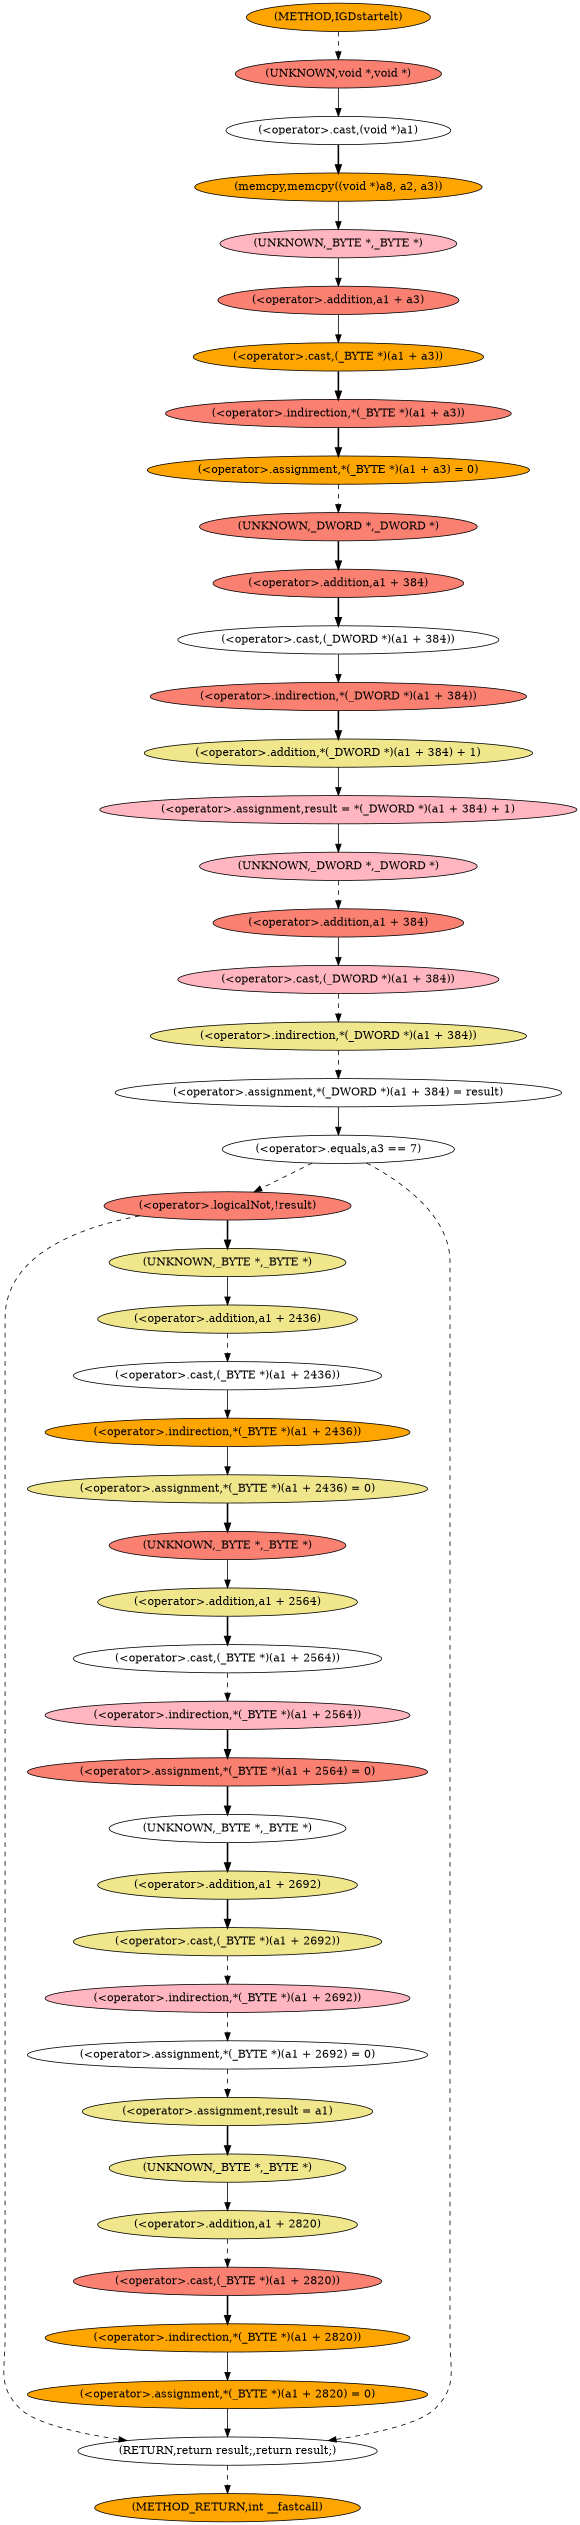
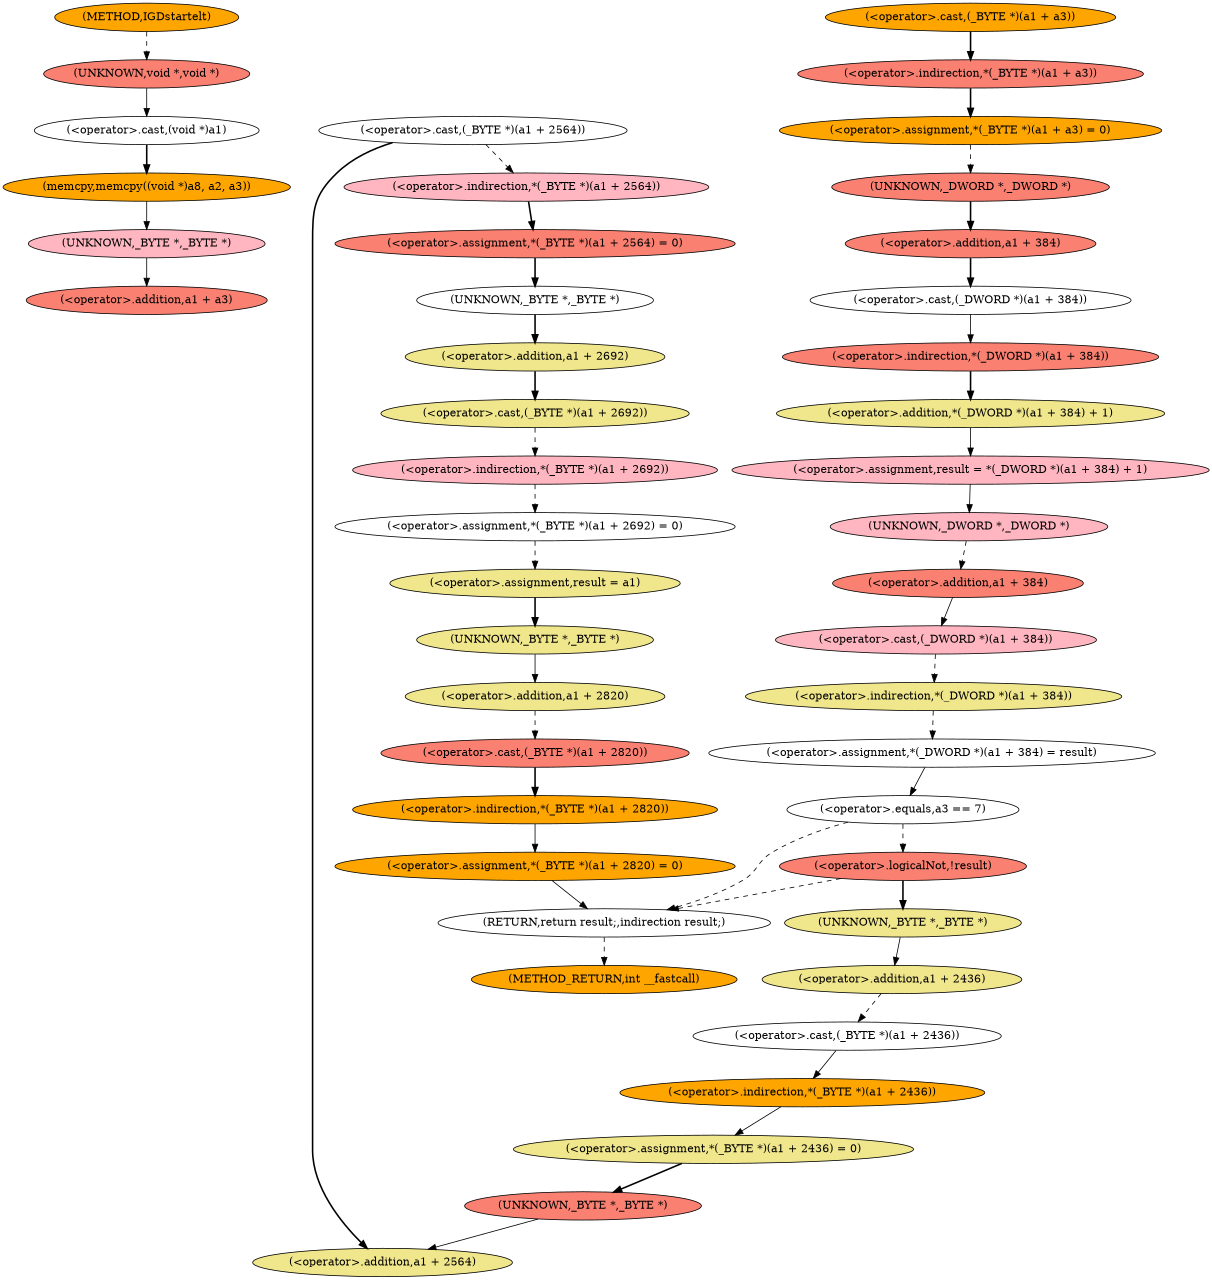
(338, 325) -> none
(228, 1627) -> (313, 680)
(228, 2451) -> (604, 923)
